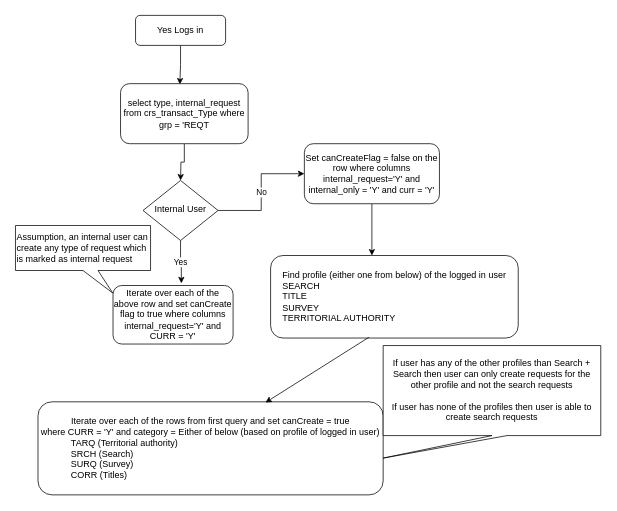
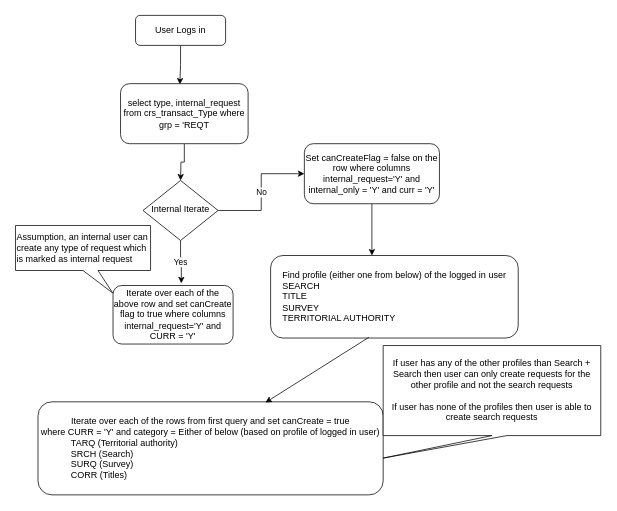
(180, 30) -> (180, 30)
(180, 209) -> (180, 209)
